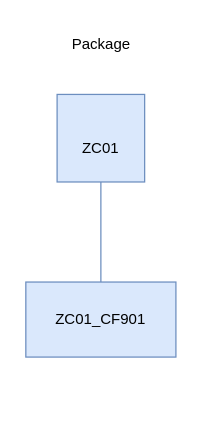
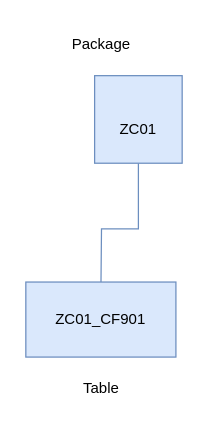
(101, 138) -> (138, 119)
none -> (101, 388)
